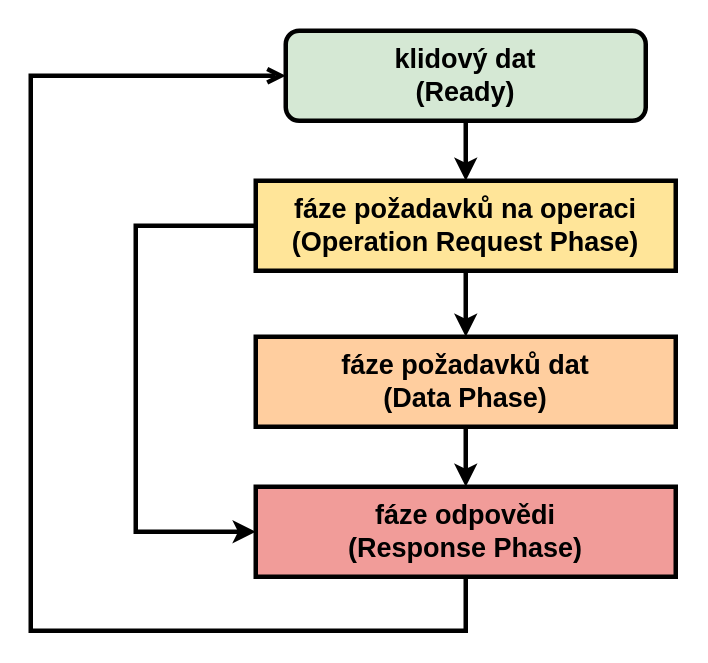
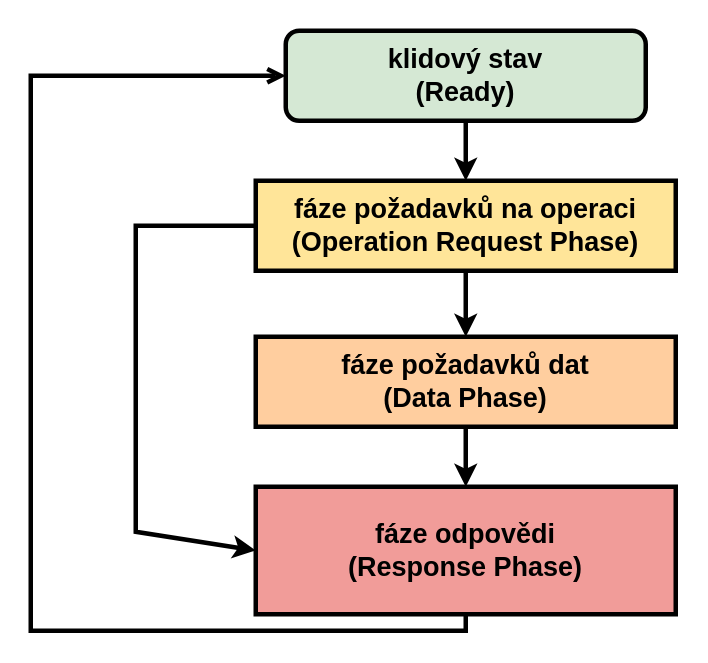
(466, 76) -> (466, 76)
(466, 532) -> (466, 551)
